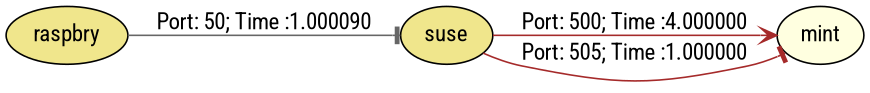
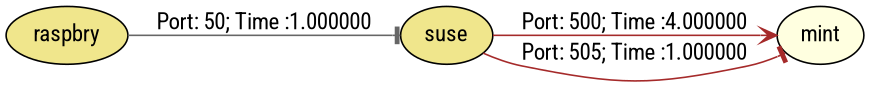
(264, 23) -> (264, 23)
